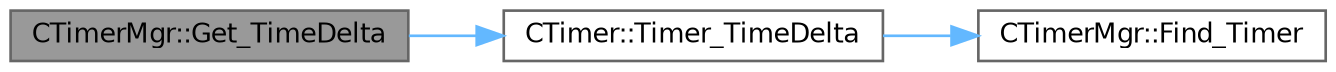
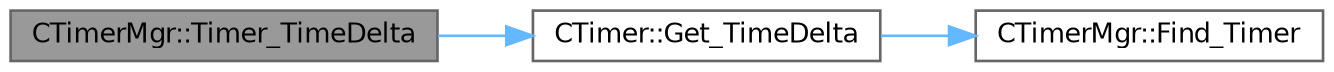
(209, 36) -> (224, 36)
(693, 36) -> (707, 36)
